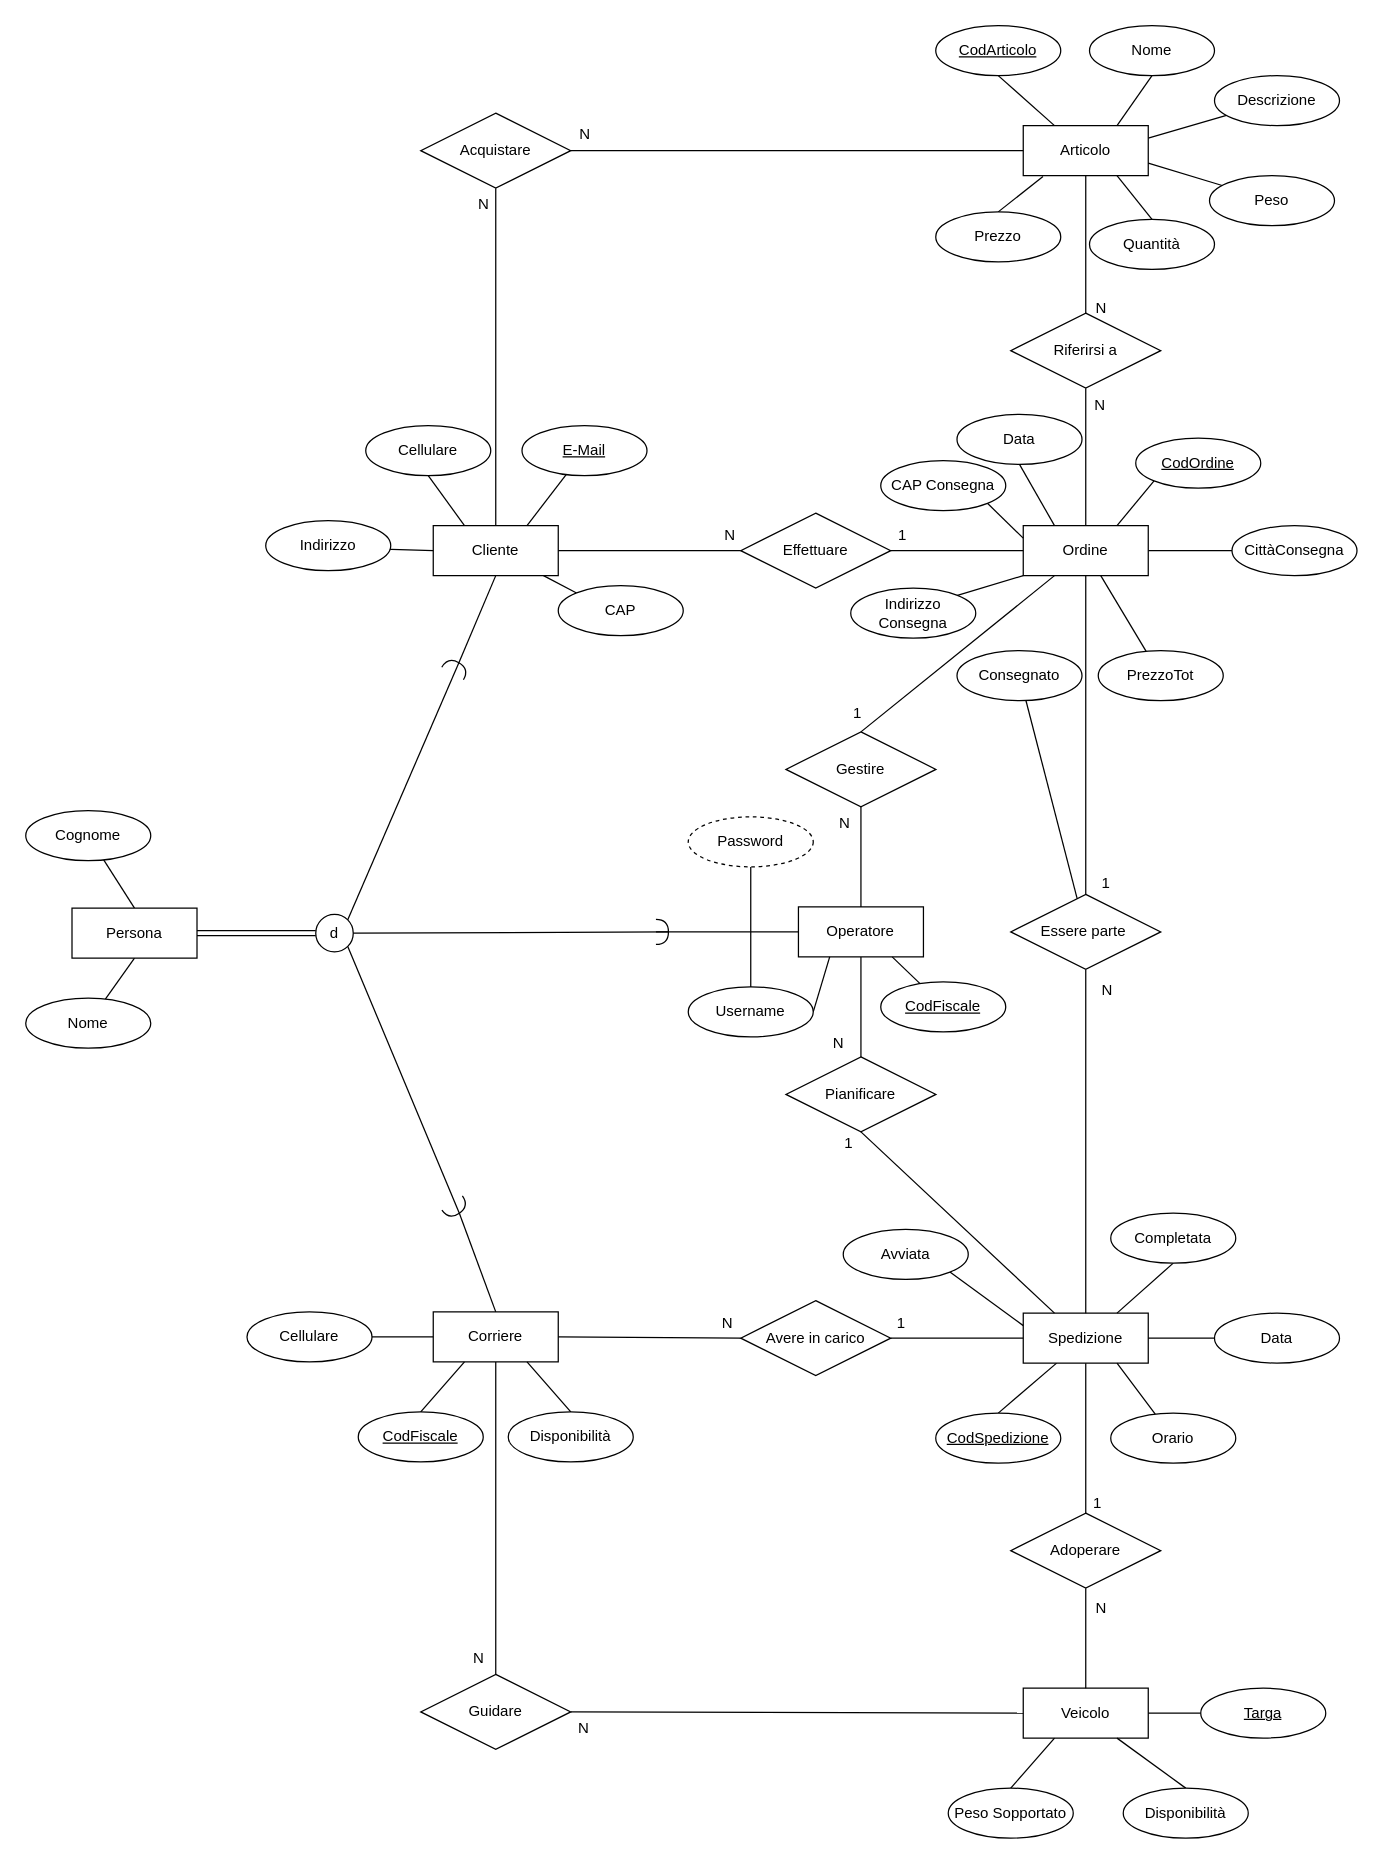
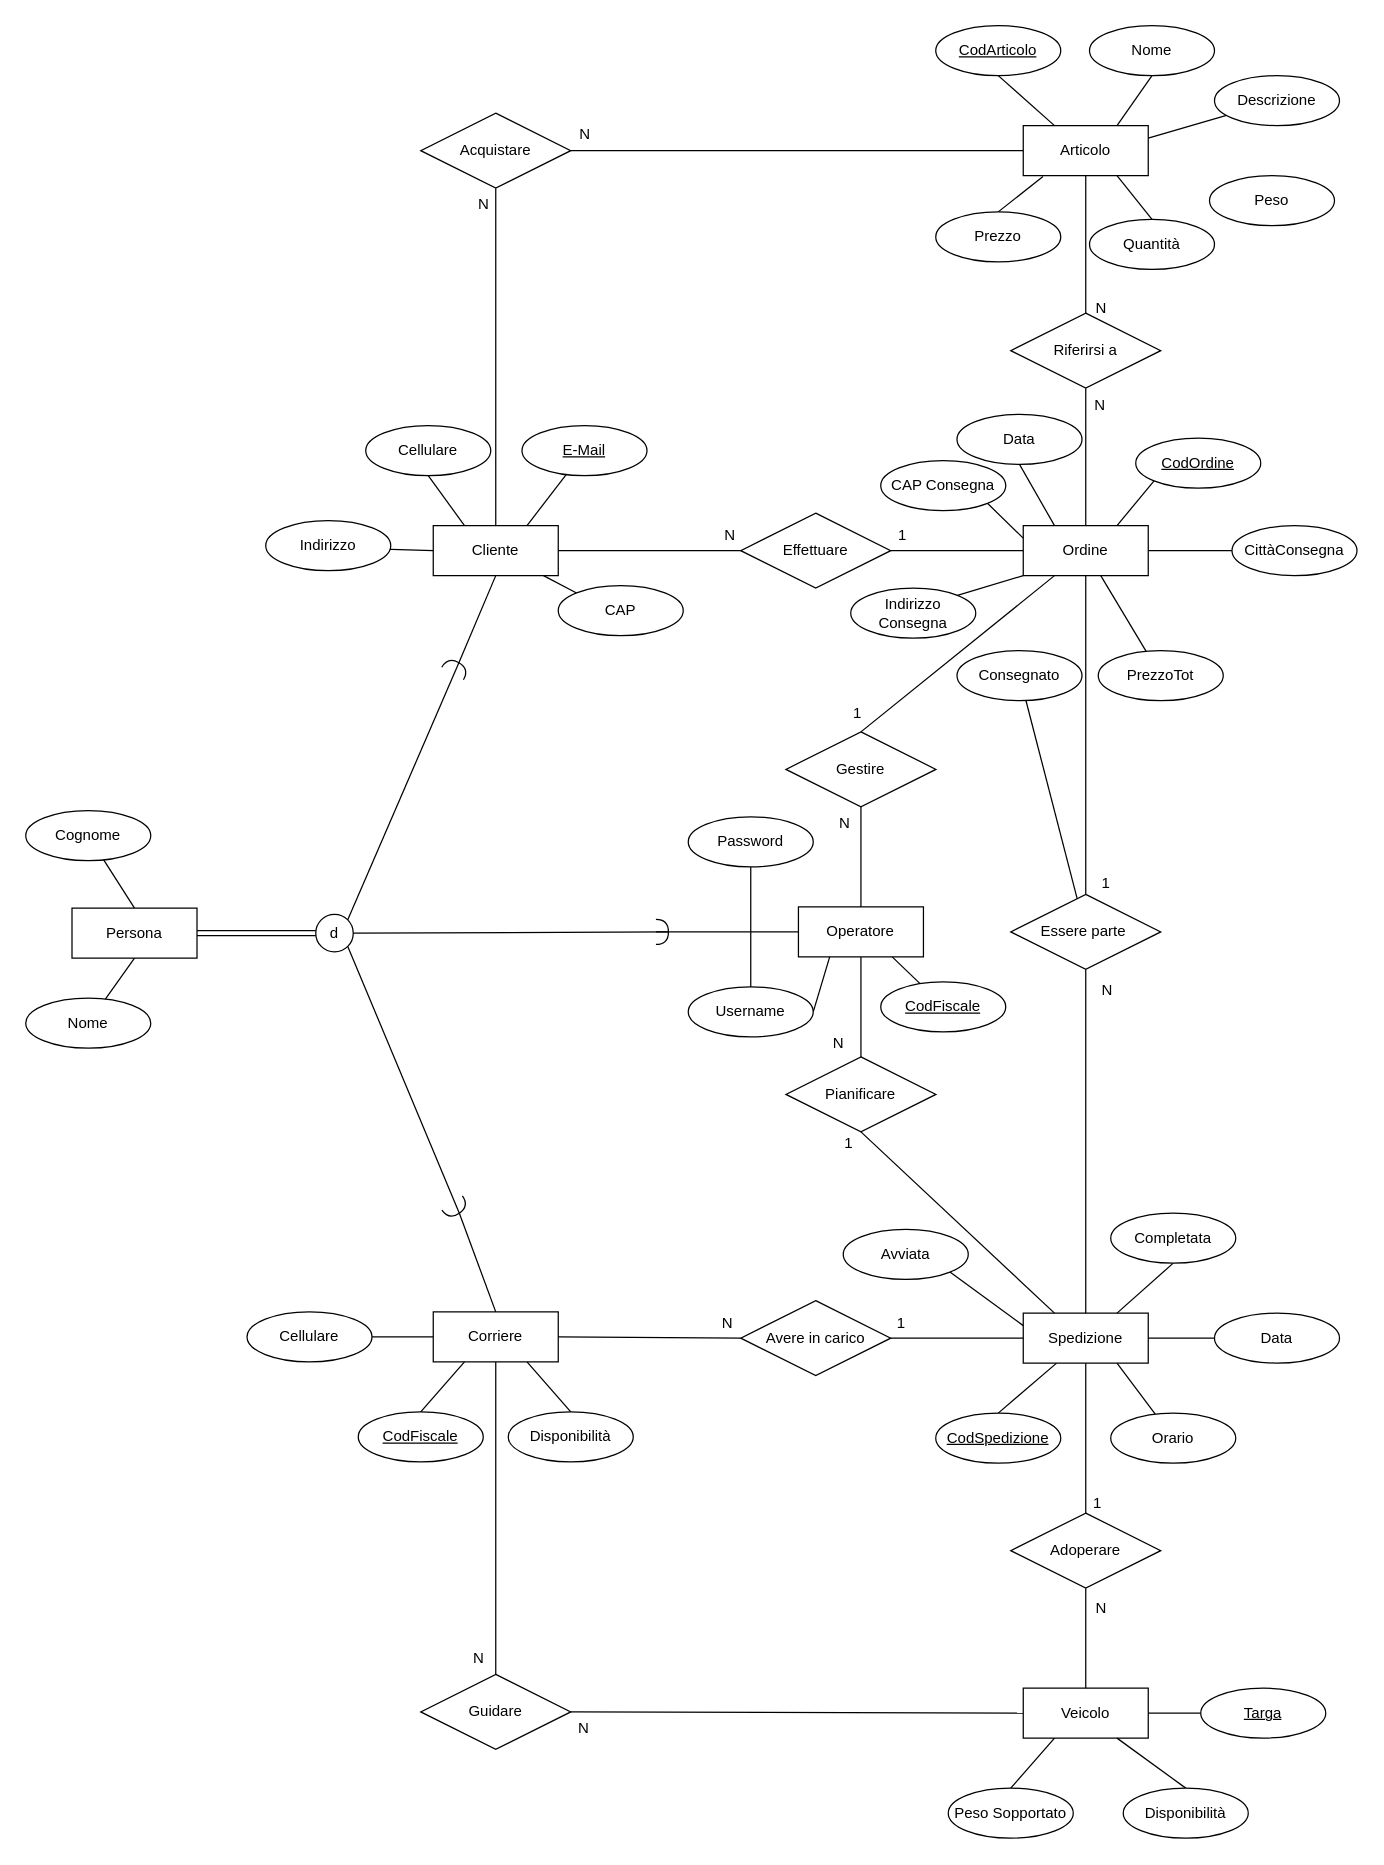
(1186, 174) -> none
(751, 842) -> (751, 842)
